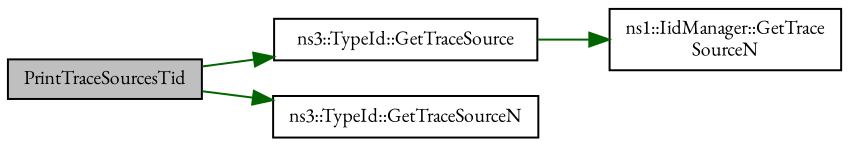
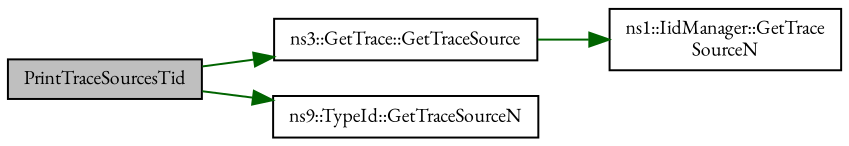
(406, 40) -> (406, 40)
(406, 117) -> (406, 117)
